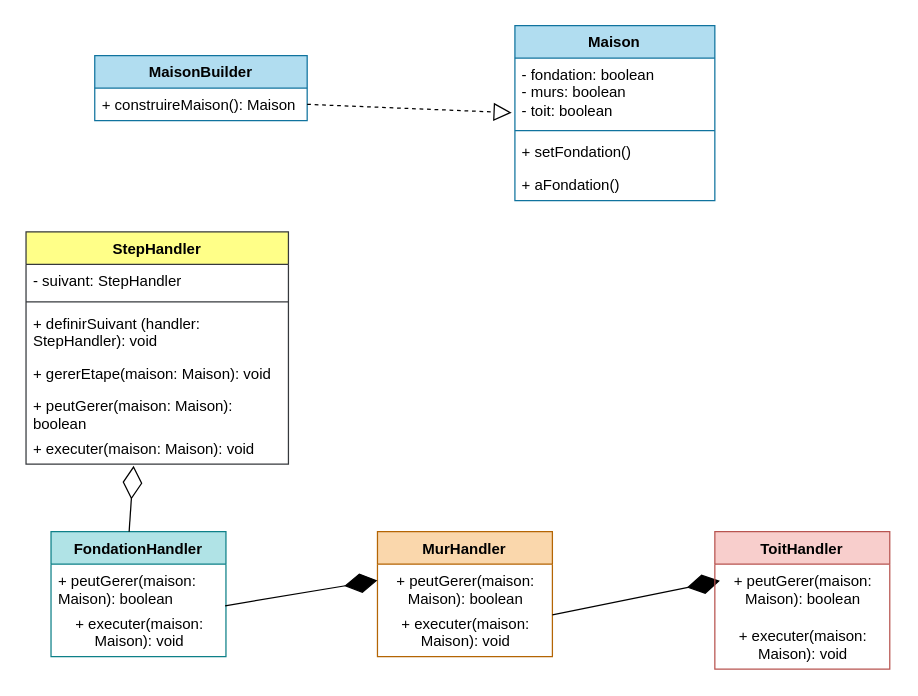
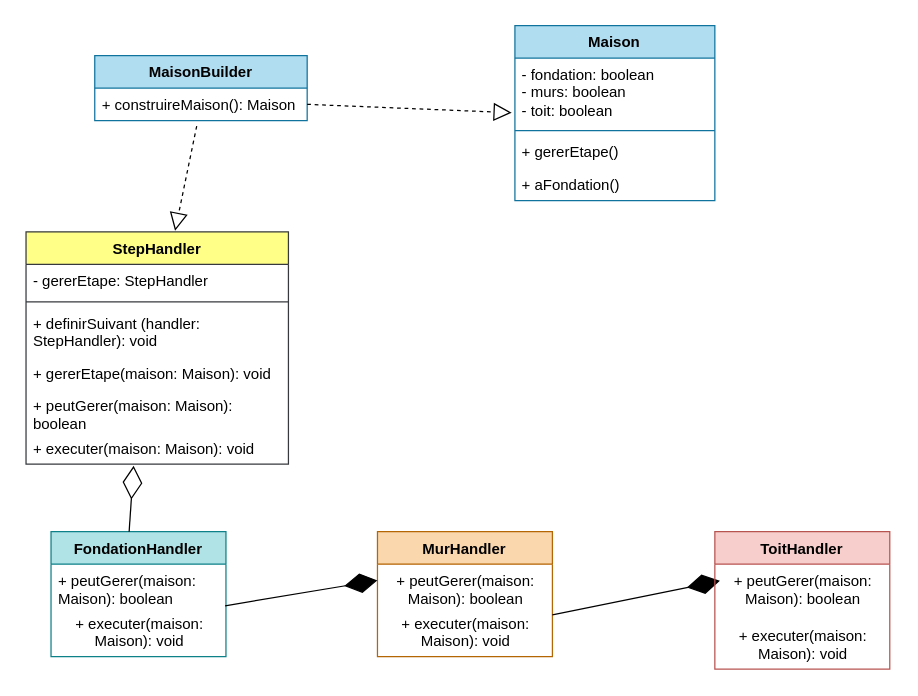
(585, 153) -> (579, 153)
none -> (187, 169)
(116, 282) -> (130, 282)
